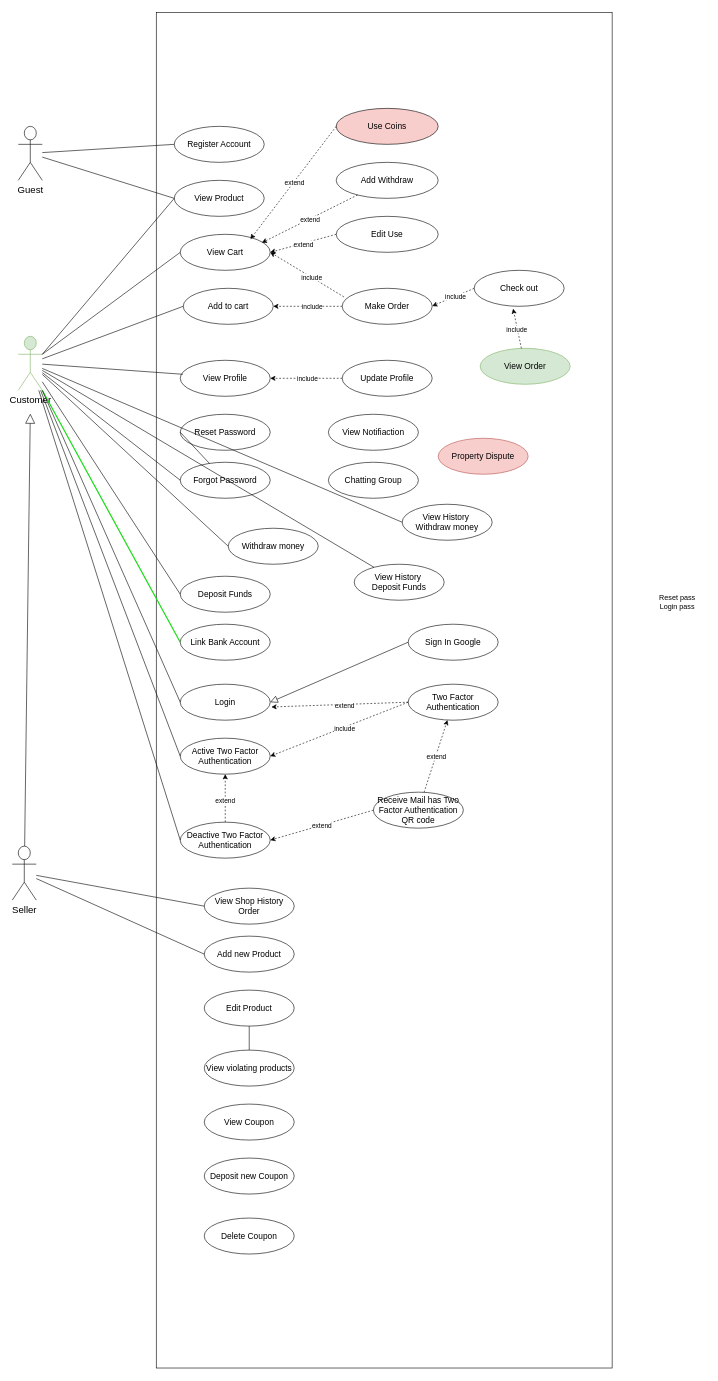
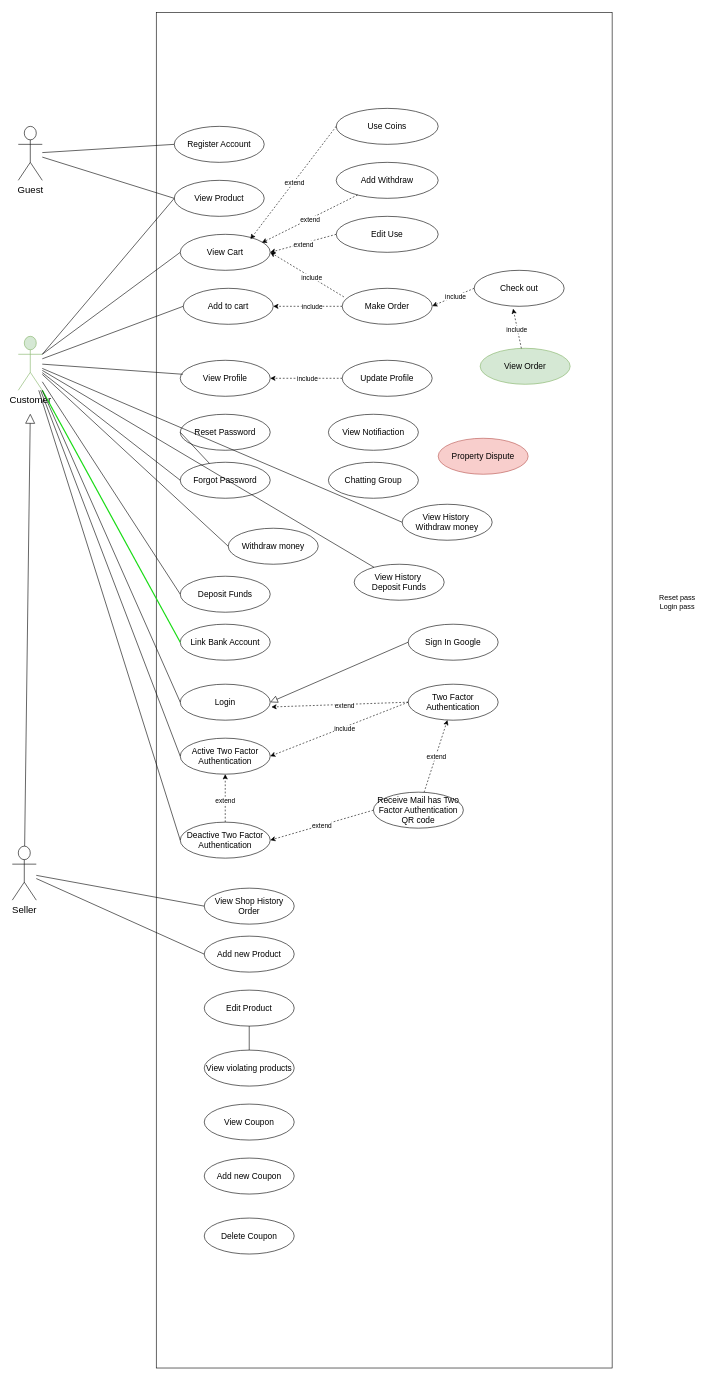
(387, 126) -> (387, 126)
(249, 1176) -> (249, 1176)
